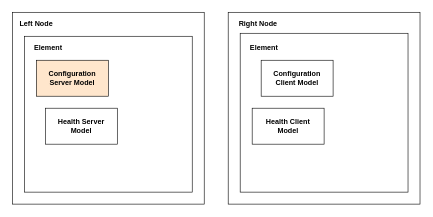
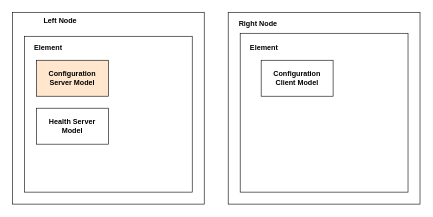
(36, 24) -> (60, 21)
(81, 126) -> (72, 126)
(288, 126) -> none
